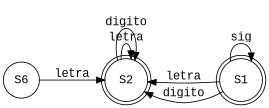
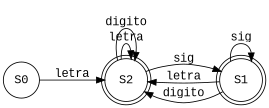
none -> (179, 64)
(21, 80) -> (21, 80)
